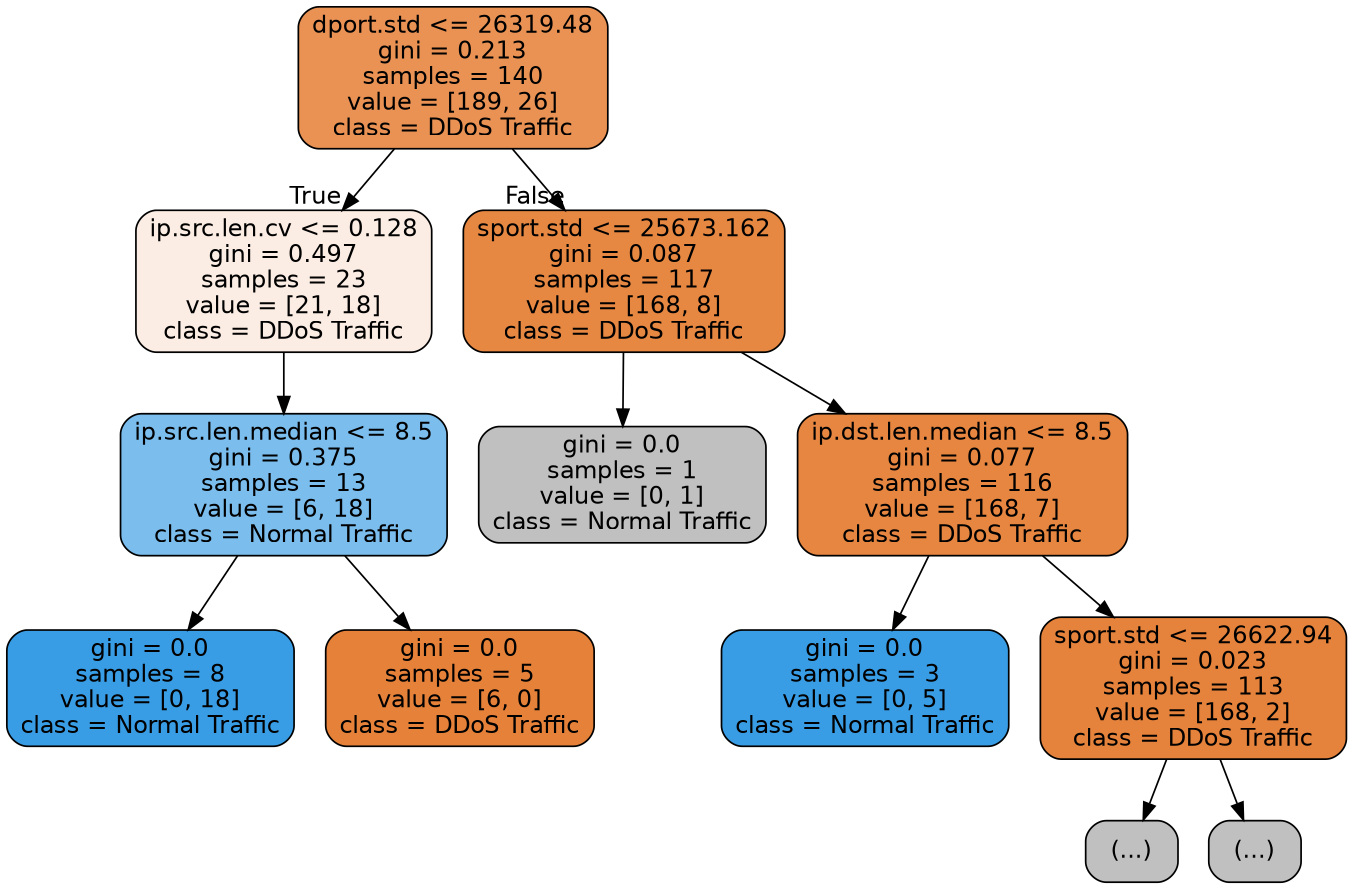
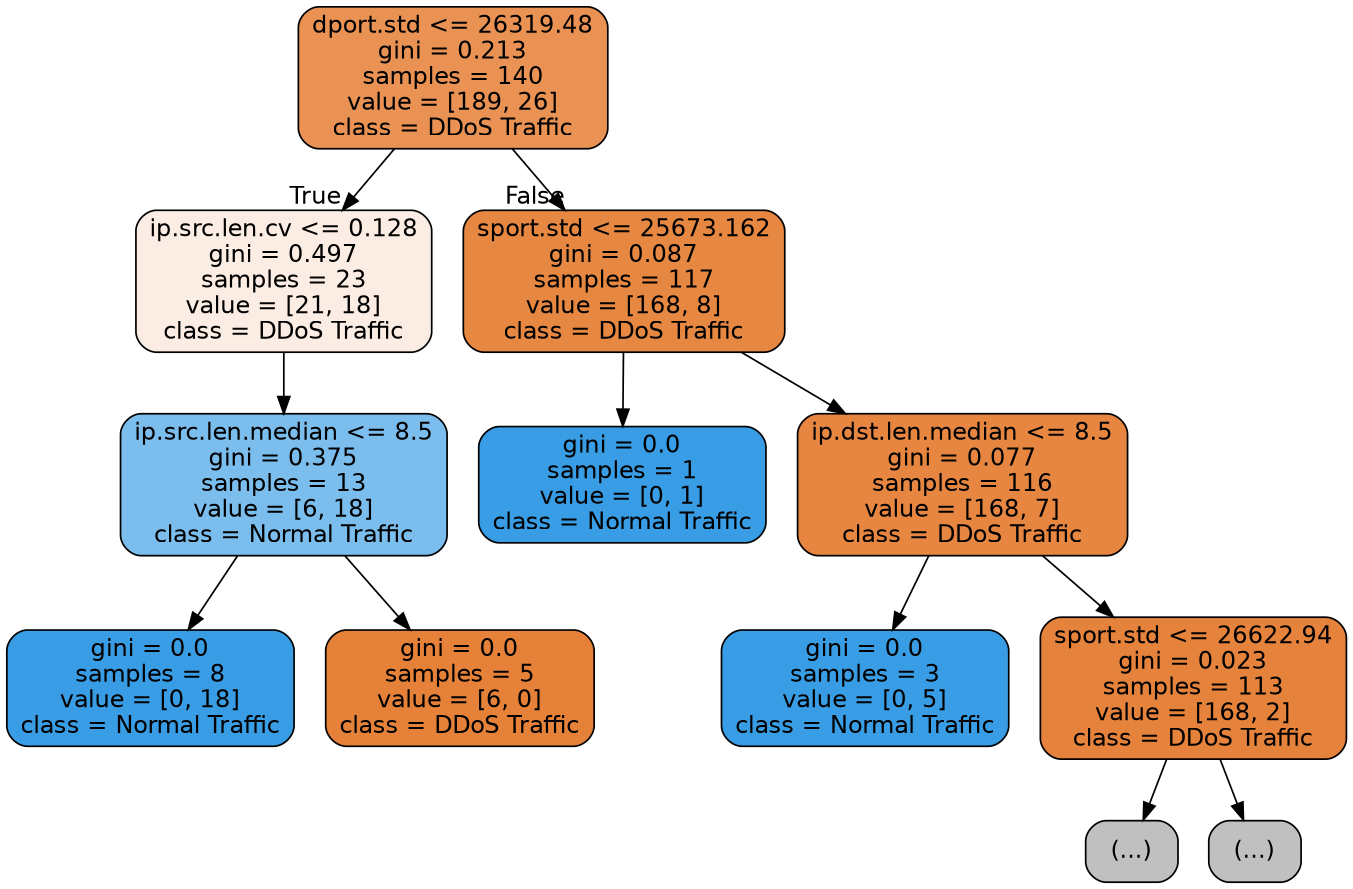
(622, 485) -> (622, 485)
